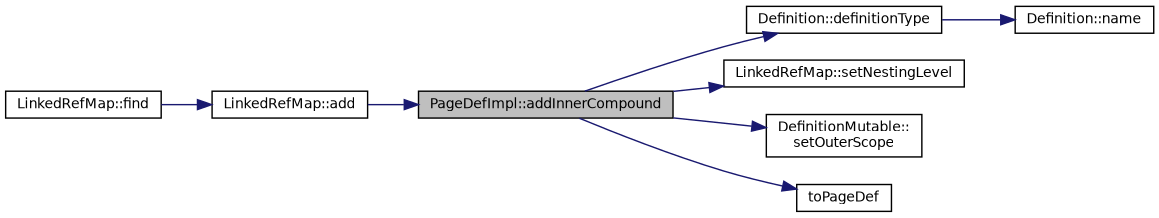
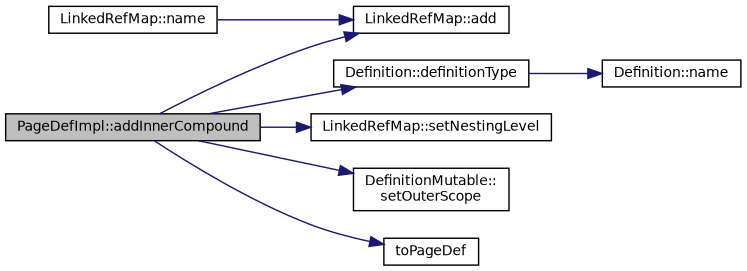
(83, 105) -> (133, 20)
(386, 105) -> (250, 70)
